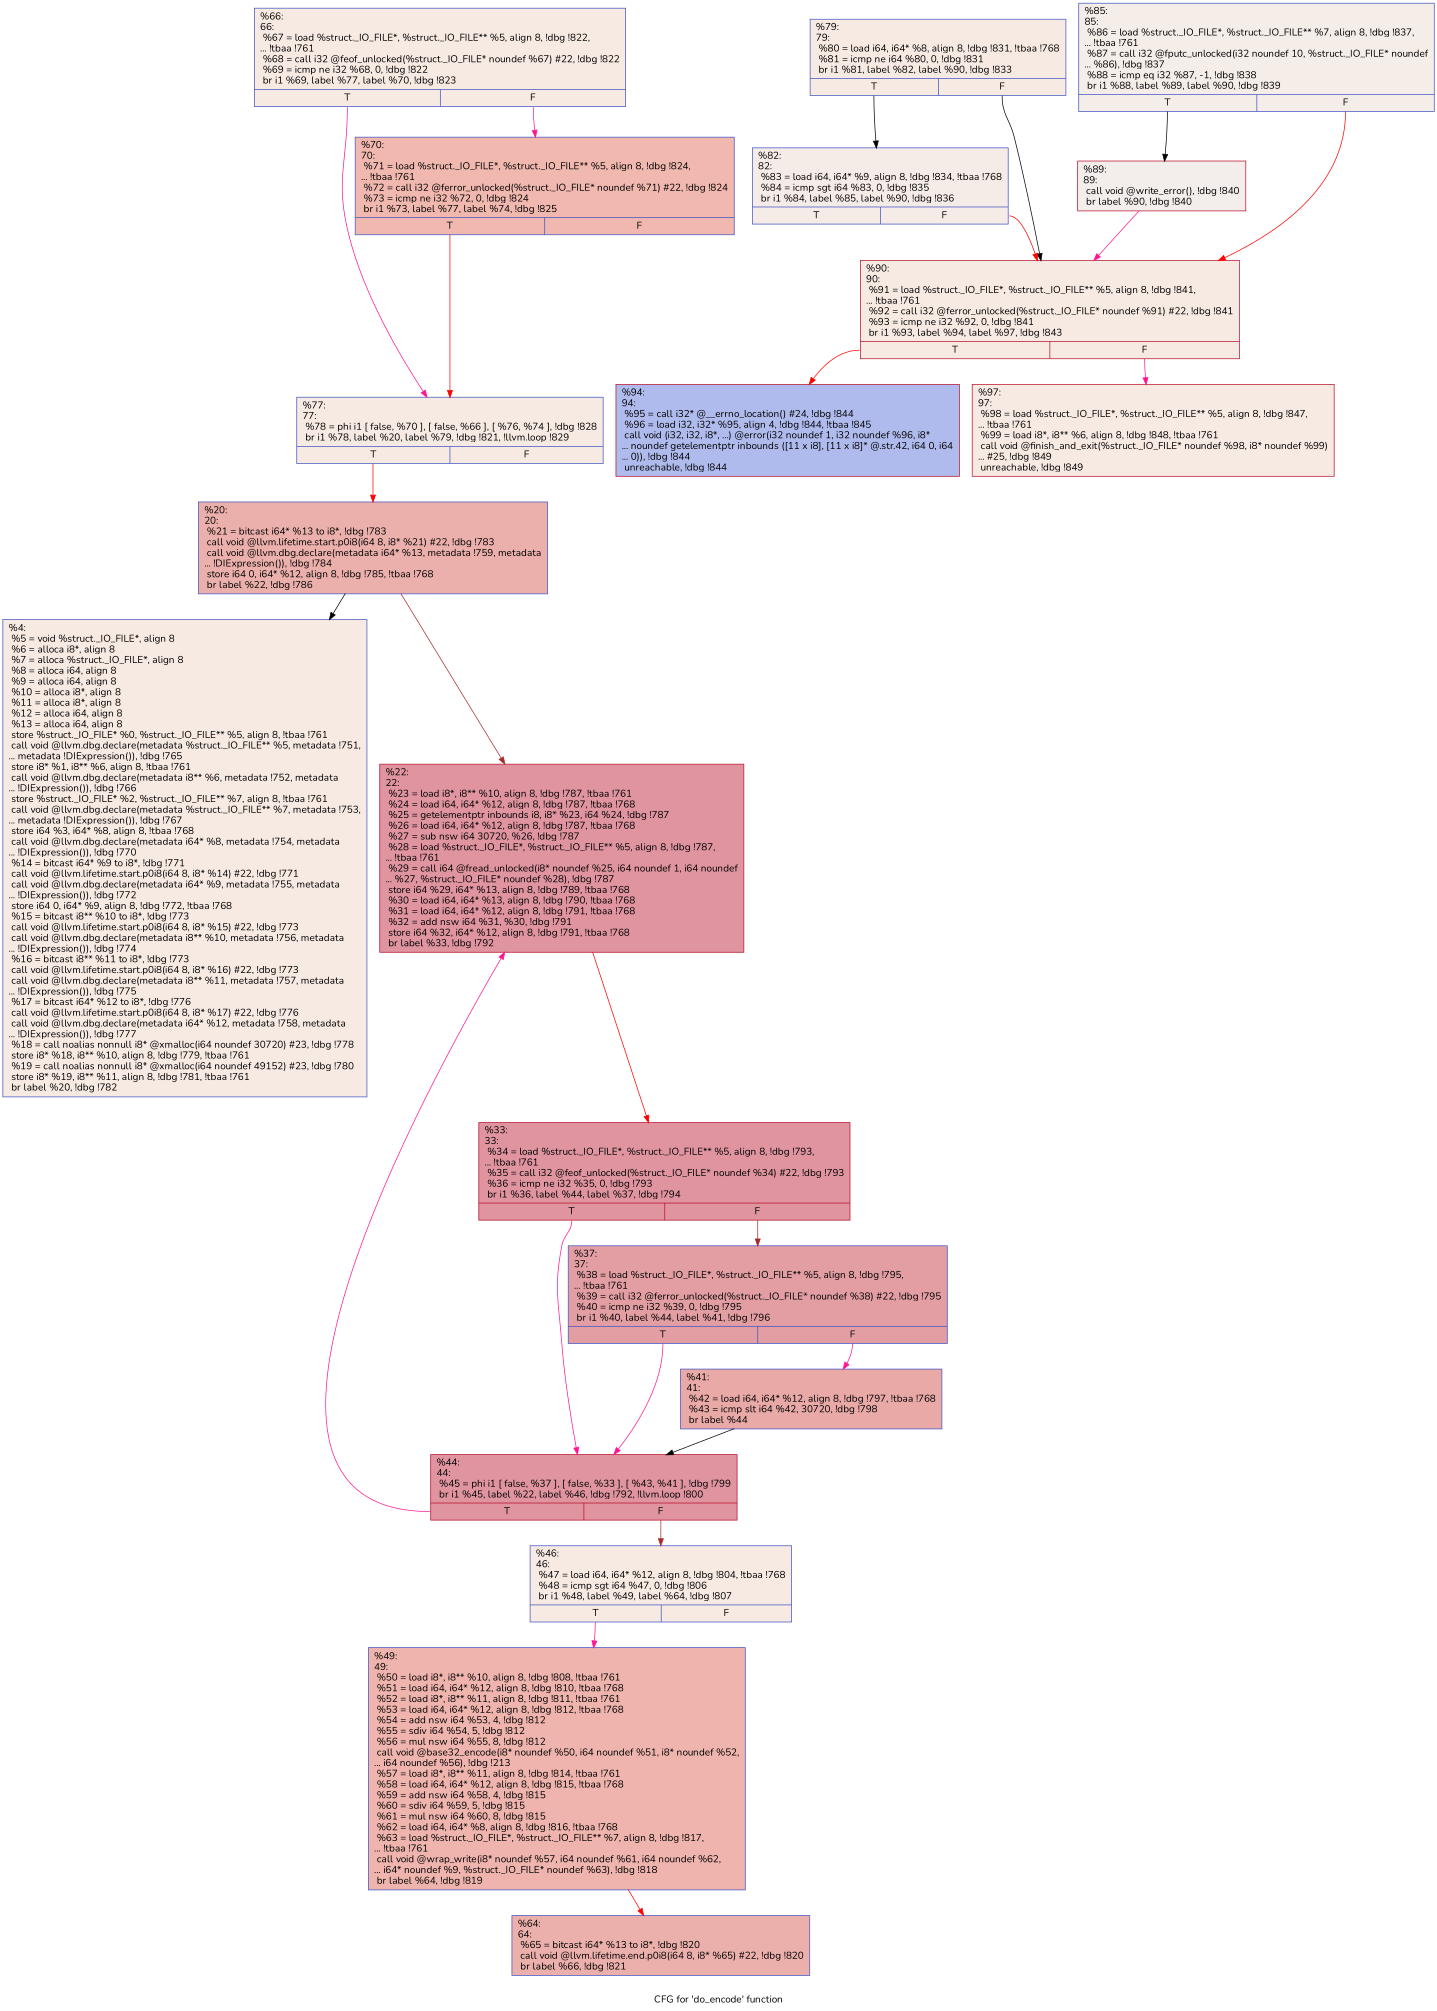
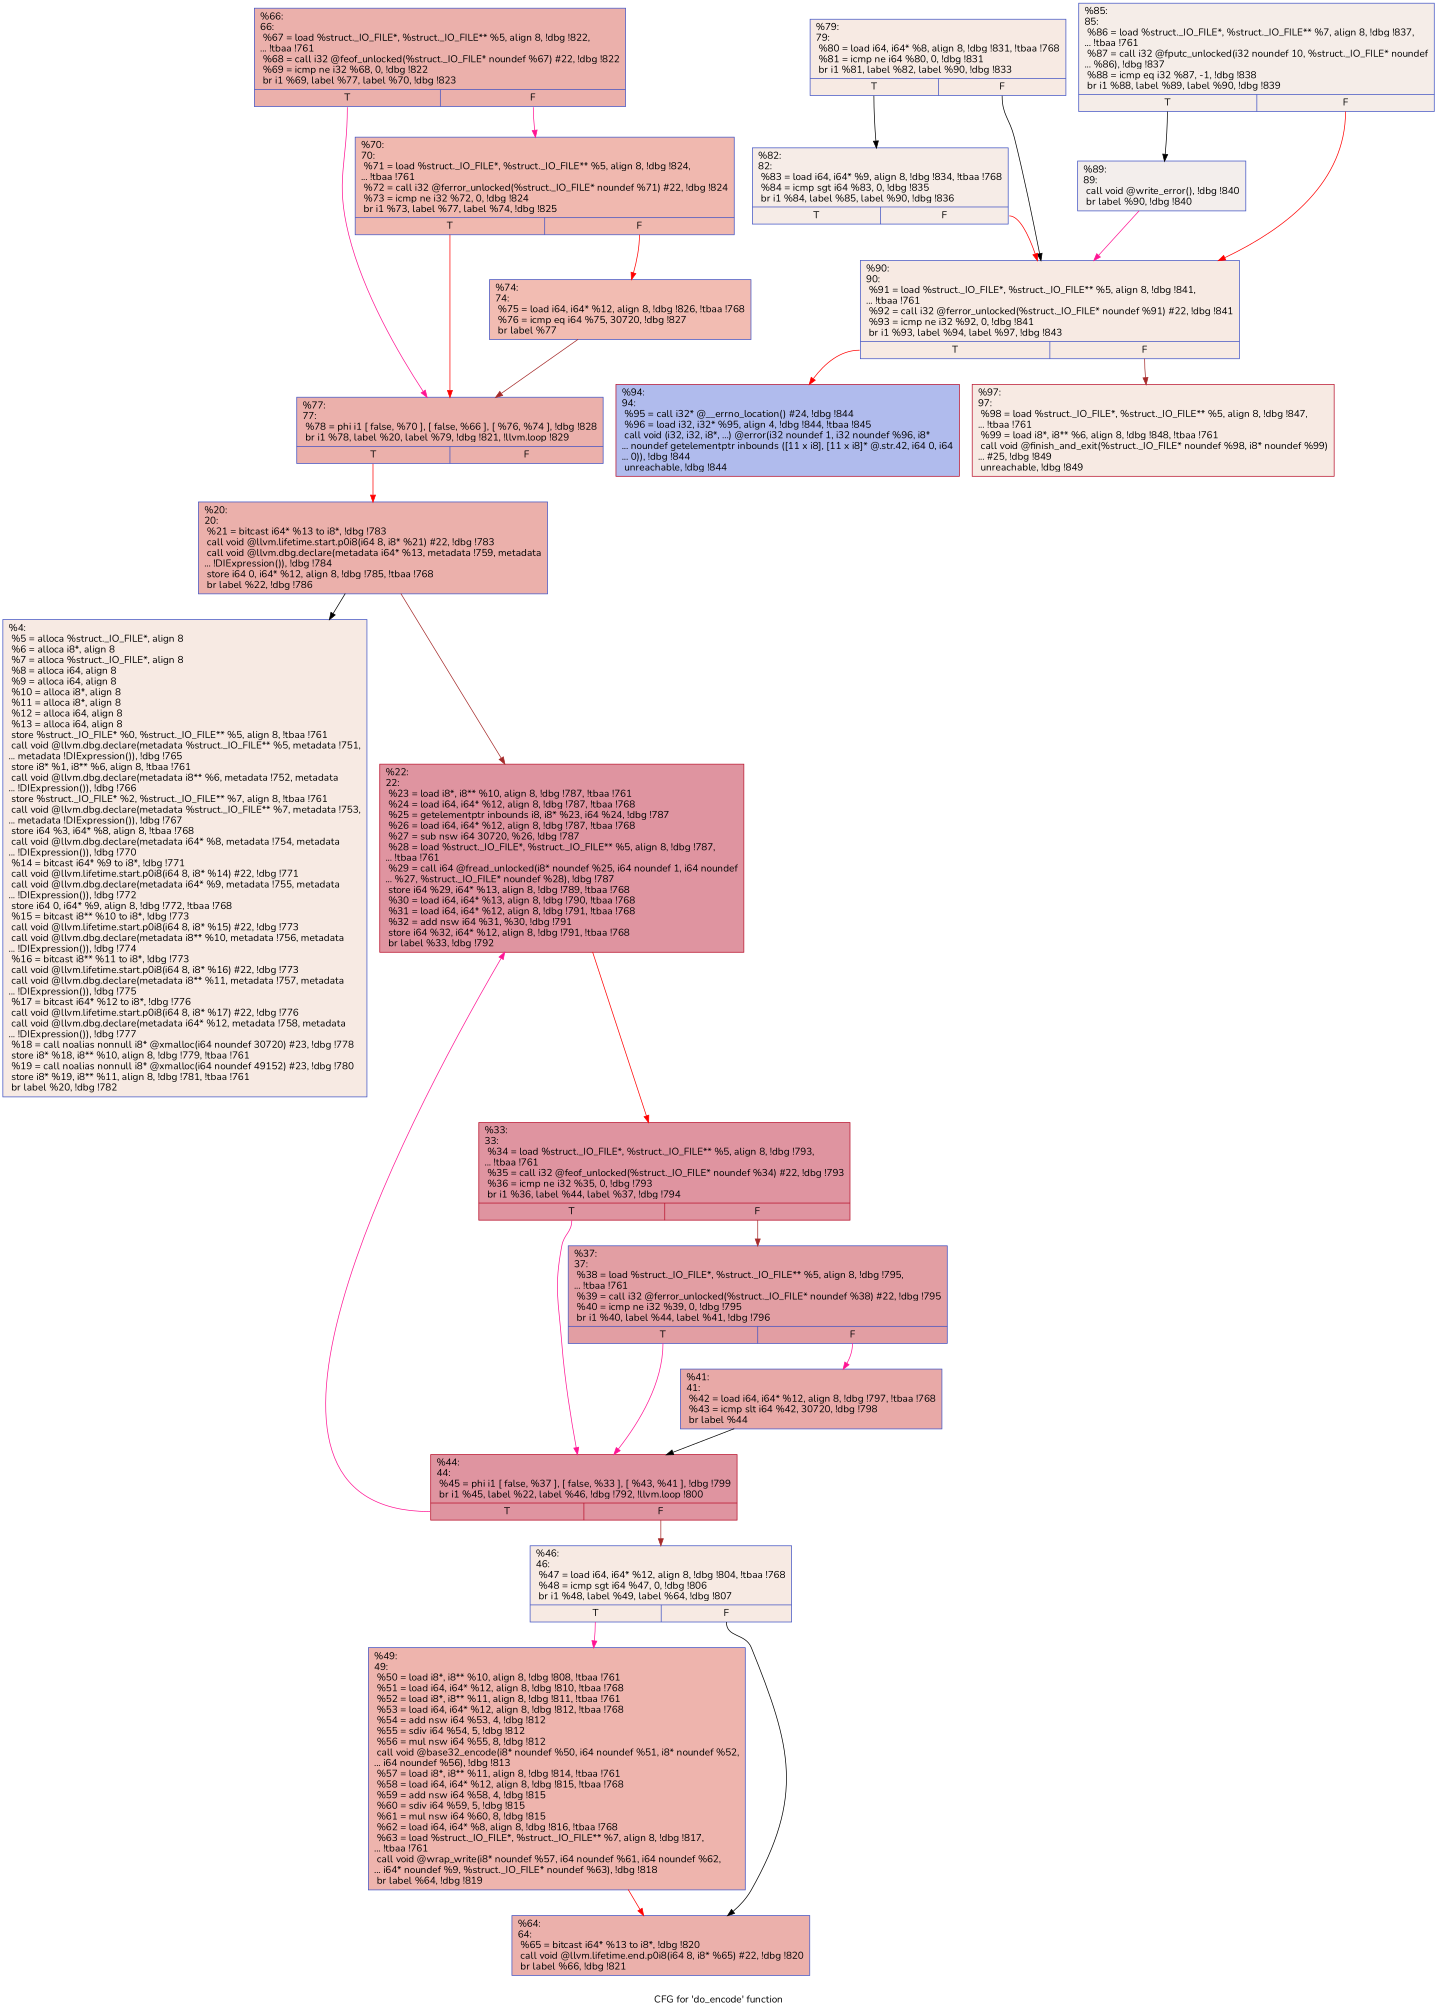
(440, 57) -> (440, 57)
(1162, 186) -> (1162, 186)
none -> (620, 310)
(1050, 310) -> (1050, 310)
(1145, 368) -> (1145, 368)
(450, 430) -> (450, 430)
(92, 639) -> (96, 639)
(442, 1763) -> (442, 1763)
none -> (786, 1765)
